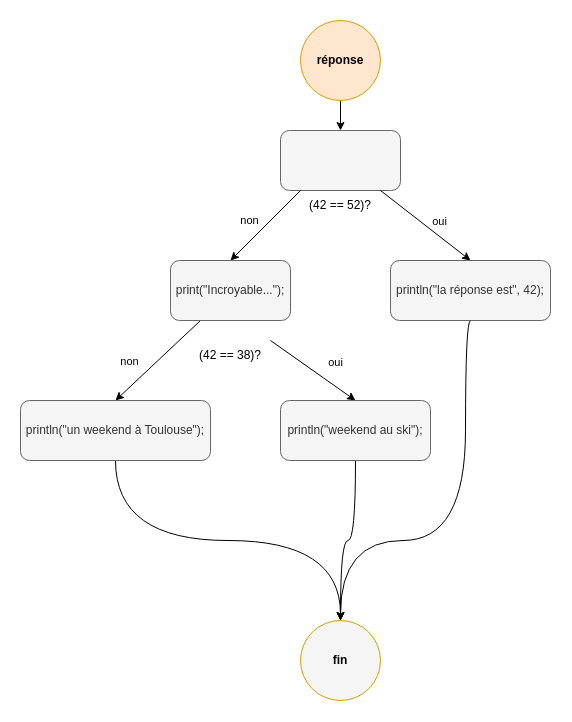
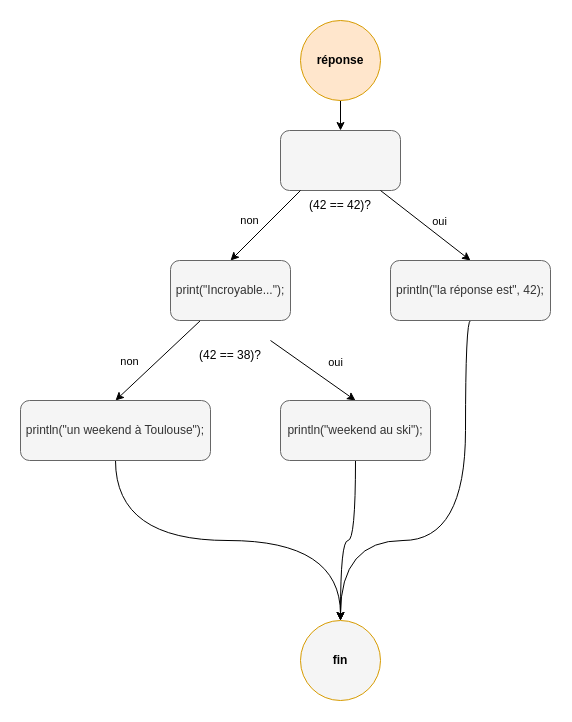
(341, 206) -> (341, 206)
